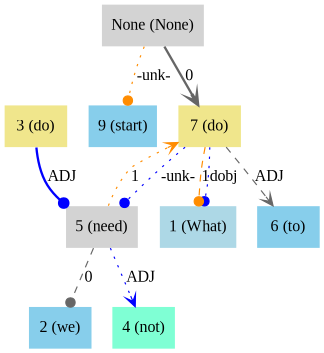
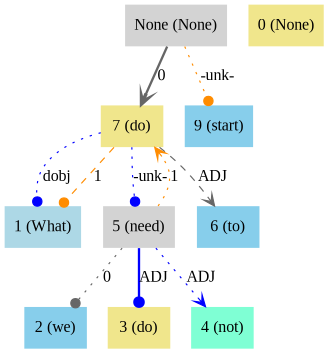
none -> (286, 25)
(43, 176) -> (139, 273)
(83, 273) -> (100, 274)
